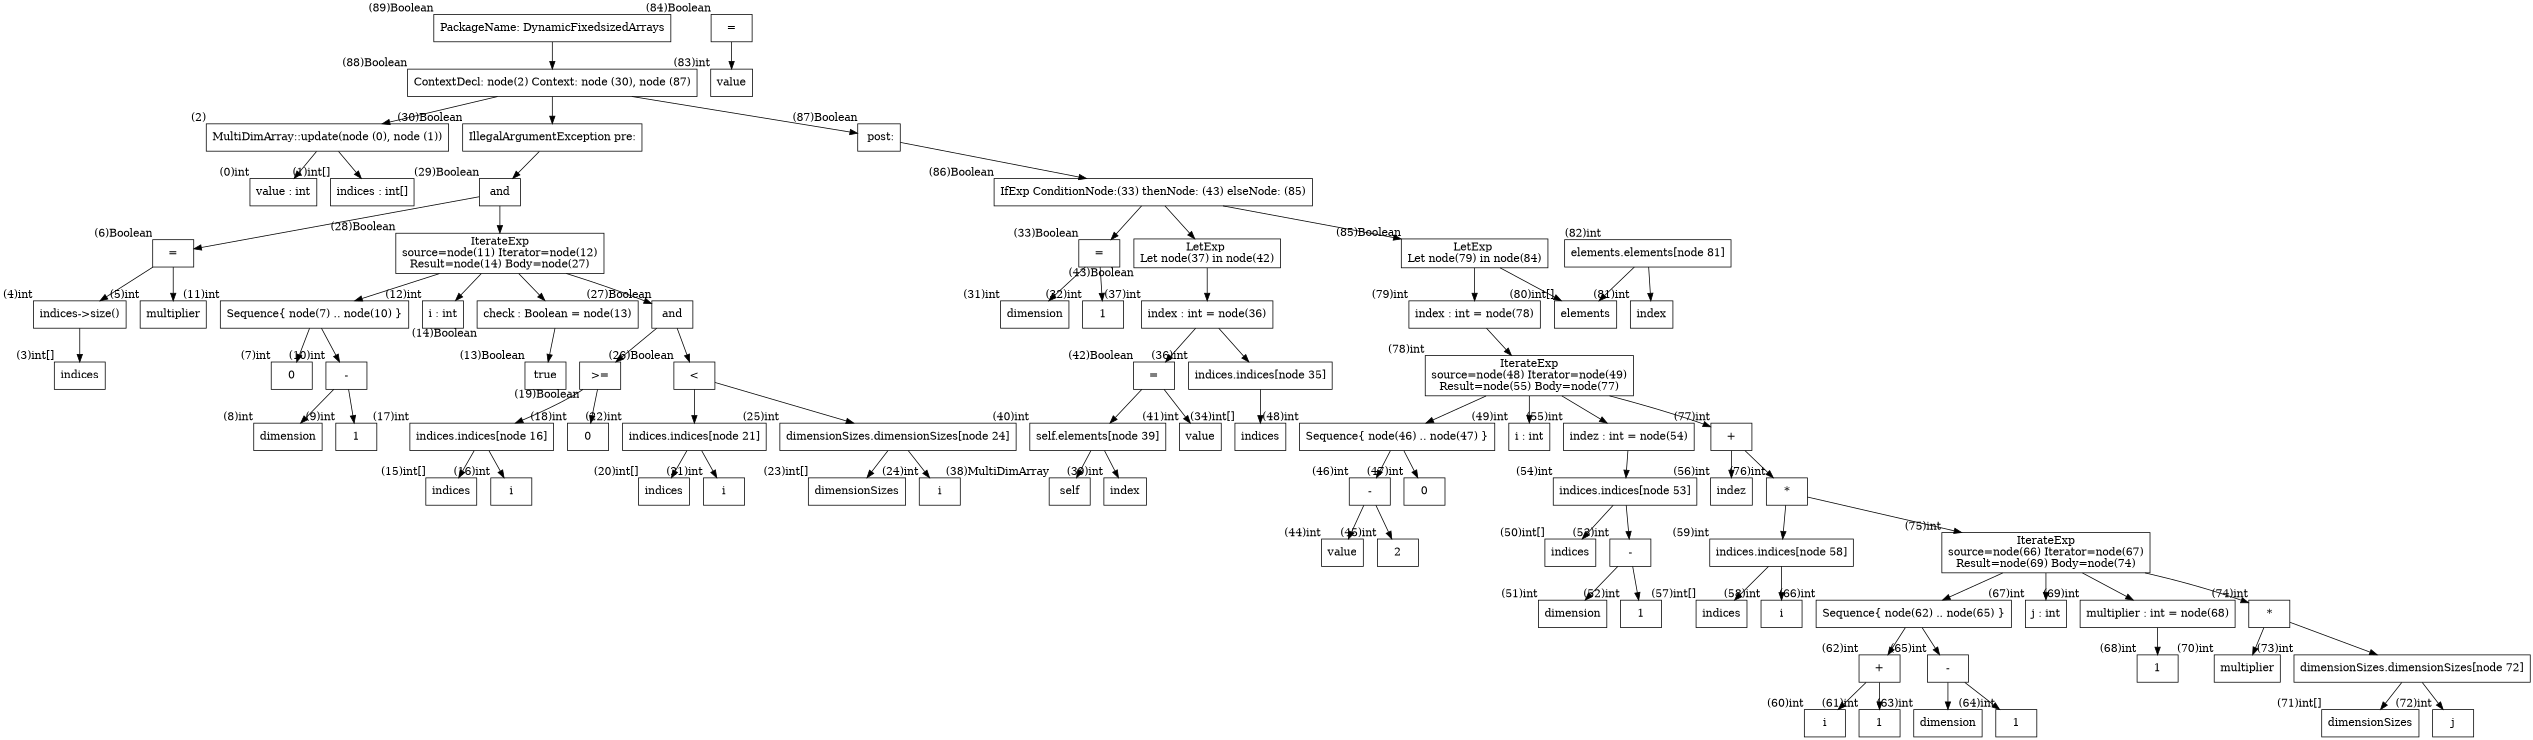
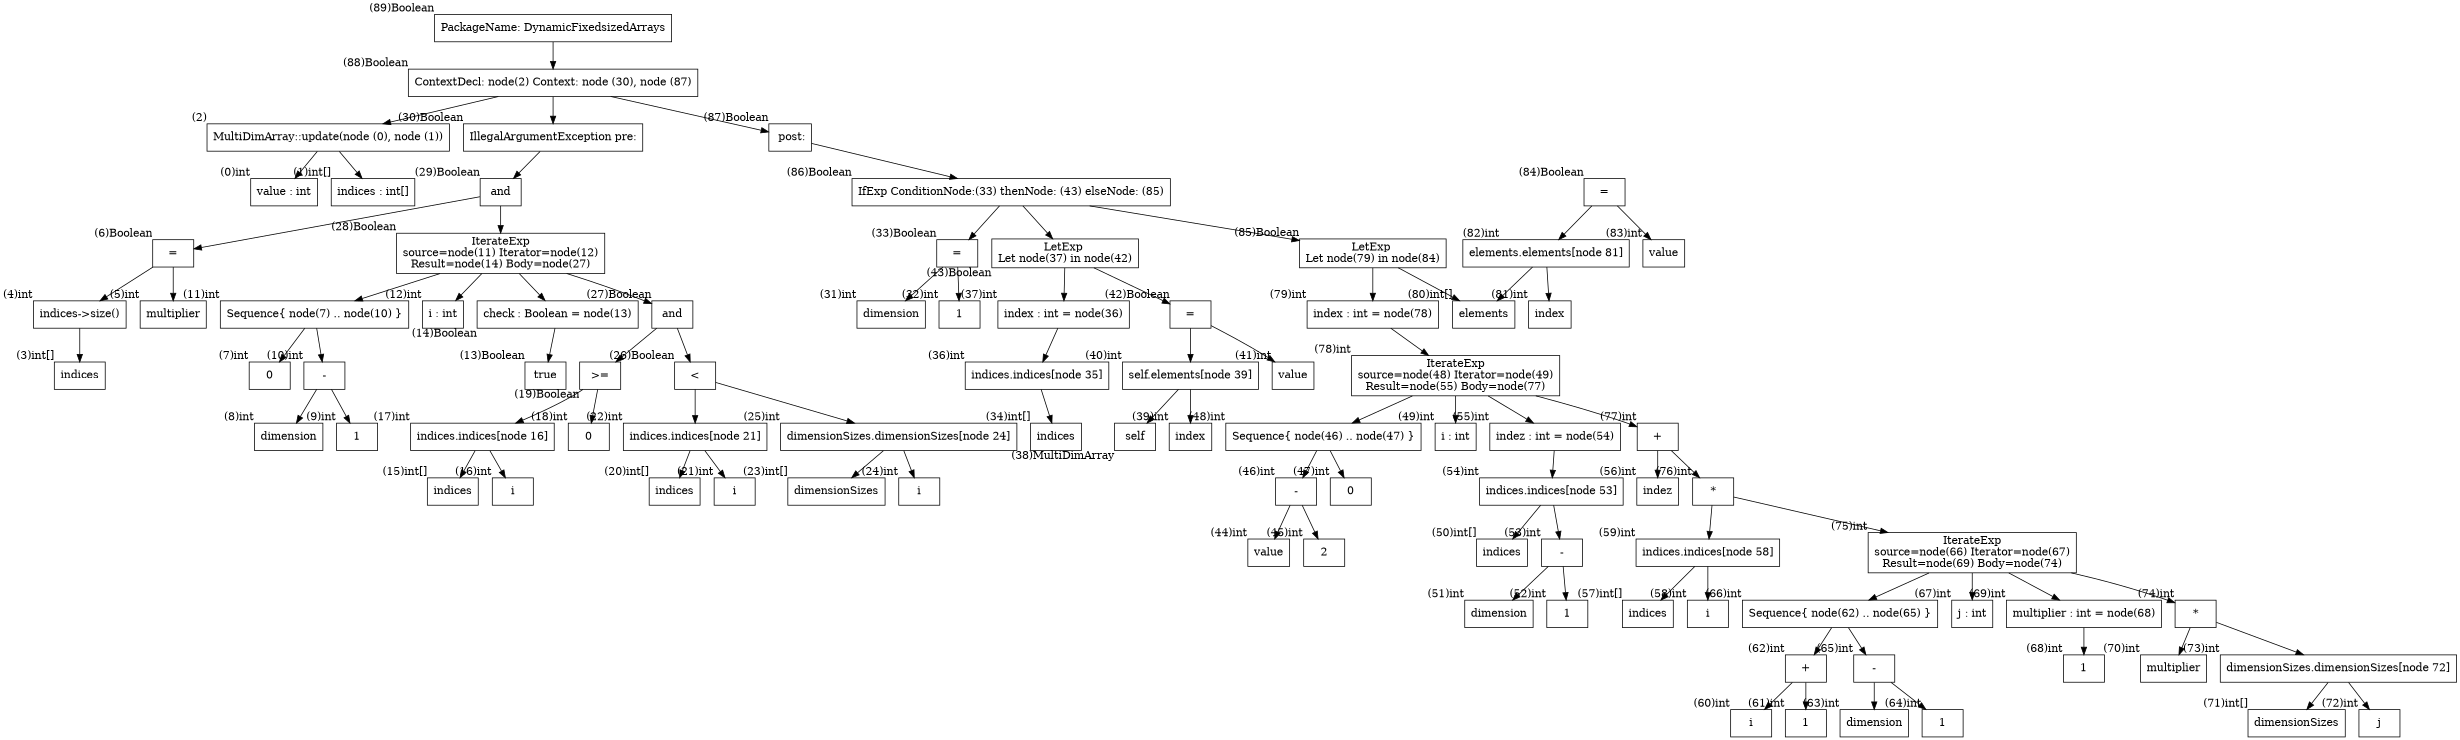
none -> (1578, 220)
(1183, 342) -> (1128, 284)
